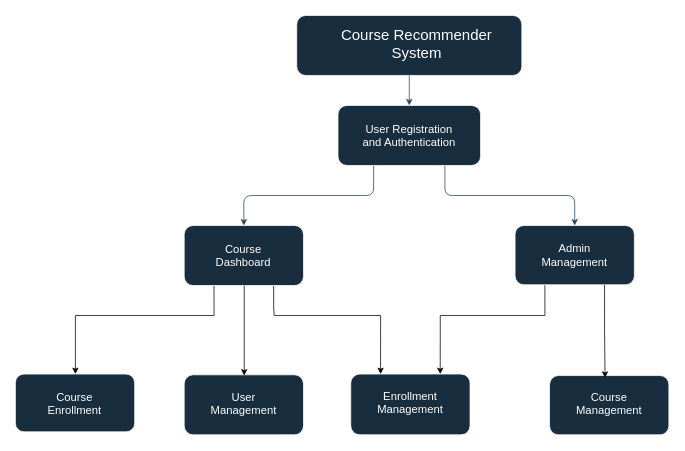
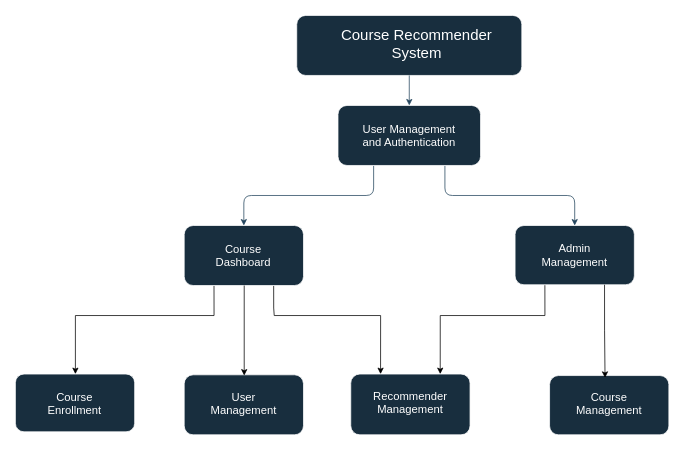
(409, 135) -> (409, 135)
(410, 402) -> (410, 402)
